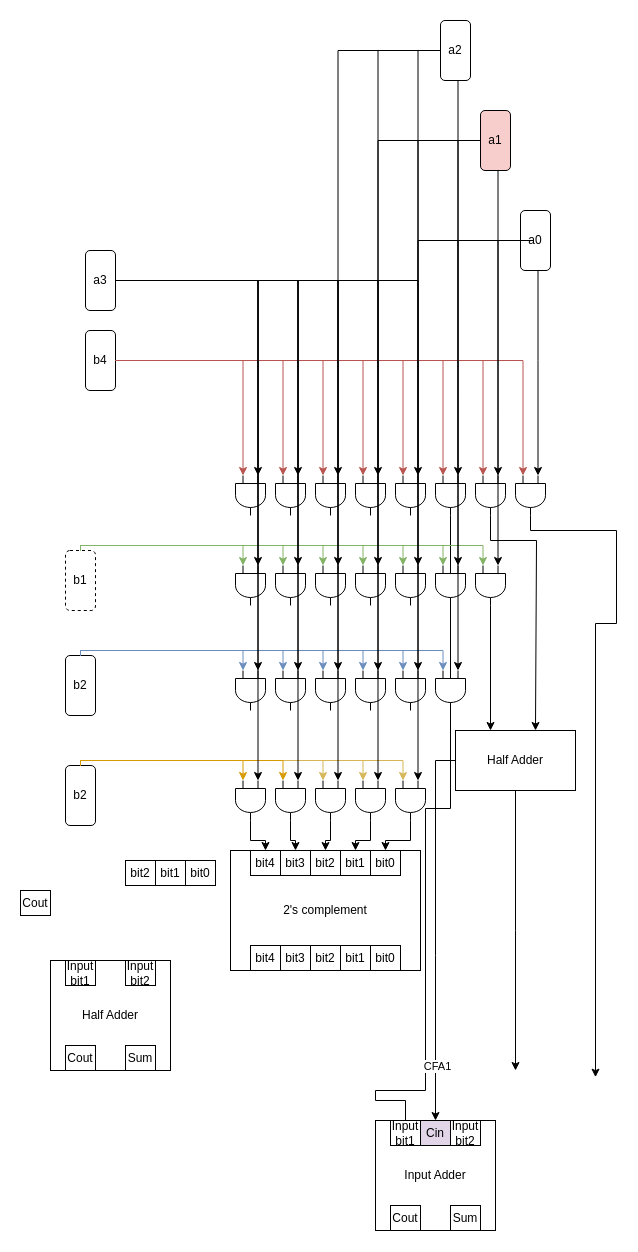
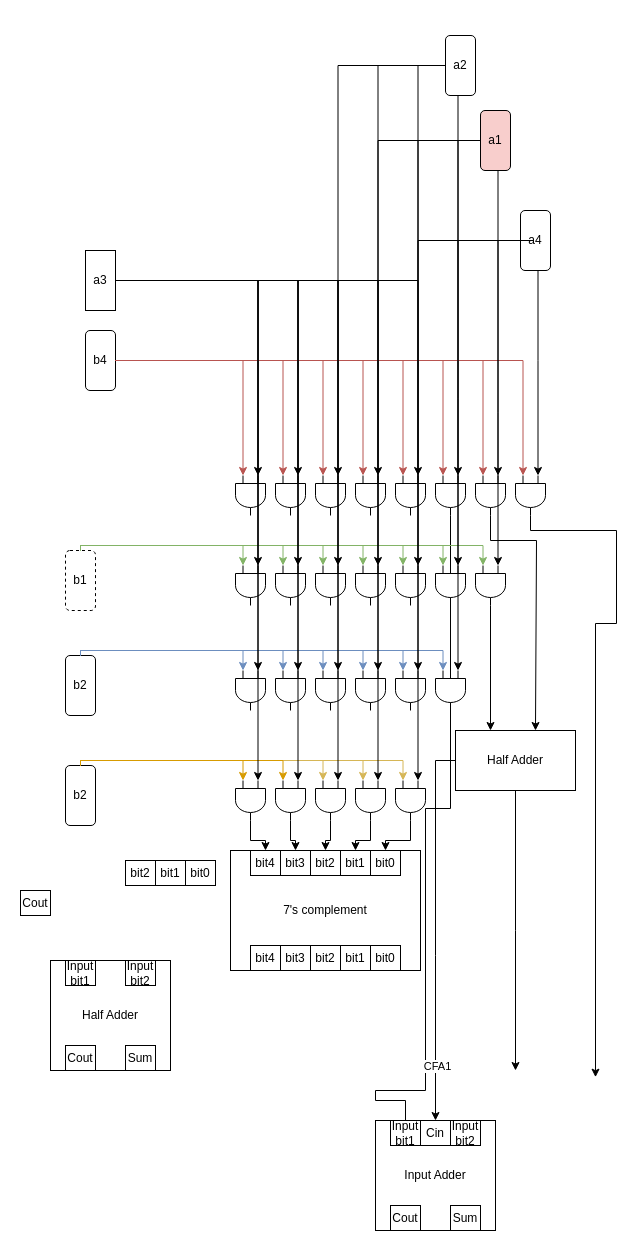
(456, 51) -> (461, 66)
(536, 241) -> (536, 241)
(101, 281) -> (101, 281)
(326, 911) -> (326, 911)
(436, 1133) -> (436, 1133)
